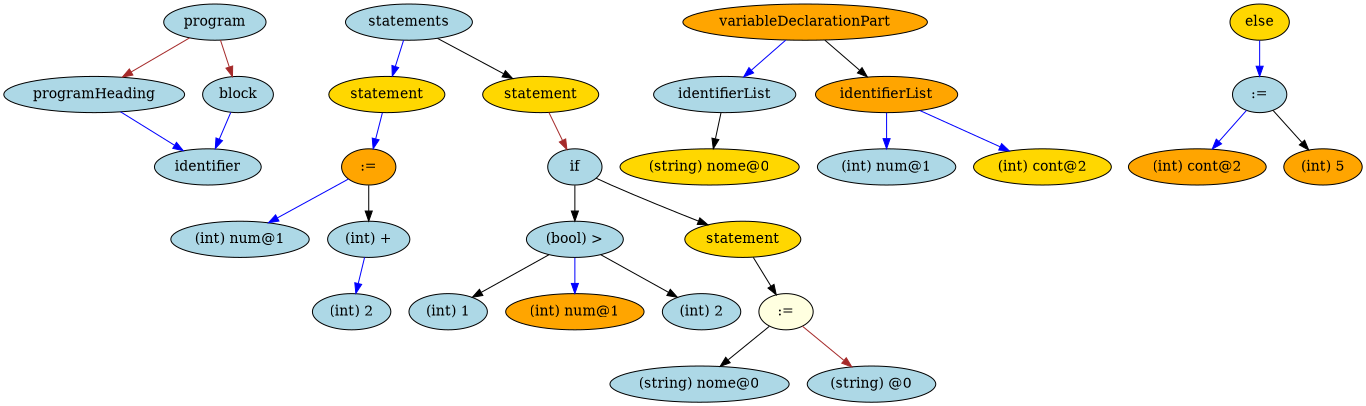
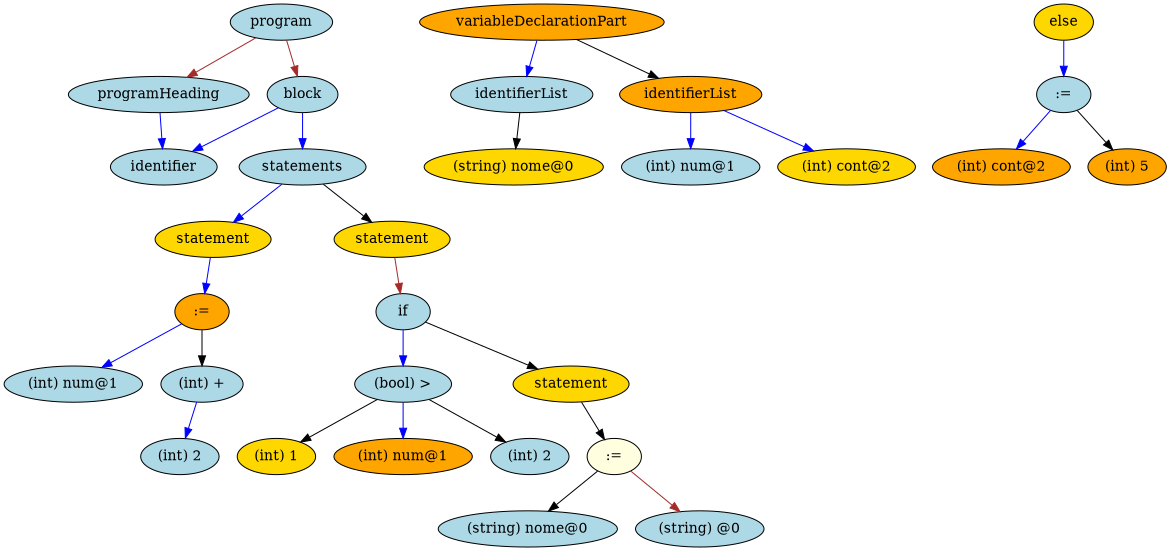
none -> (303, 126)
(575, 198) -> (403, 343)
(448, 312) -> (276, 457)
